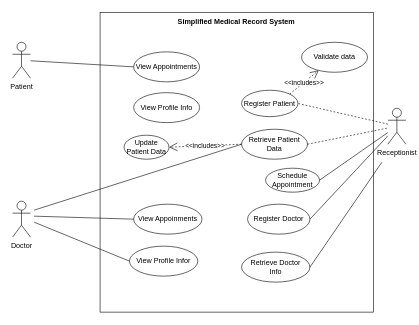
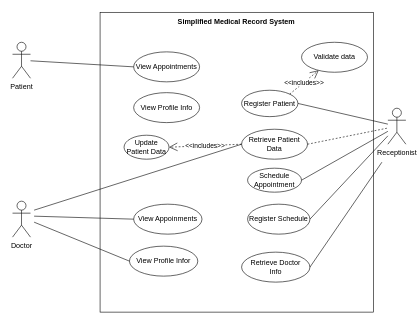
(343, 114) -> (343, 114)
(293, 180) -> (275, 180)
(279, 219) -> (279, 219)
